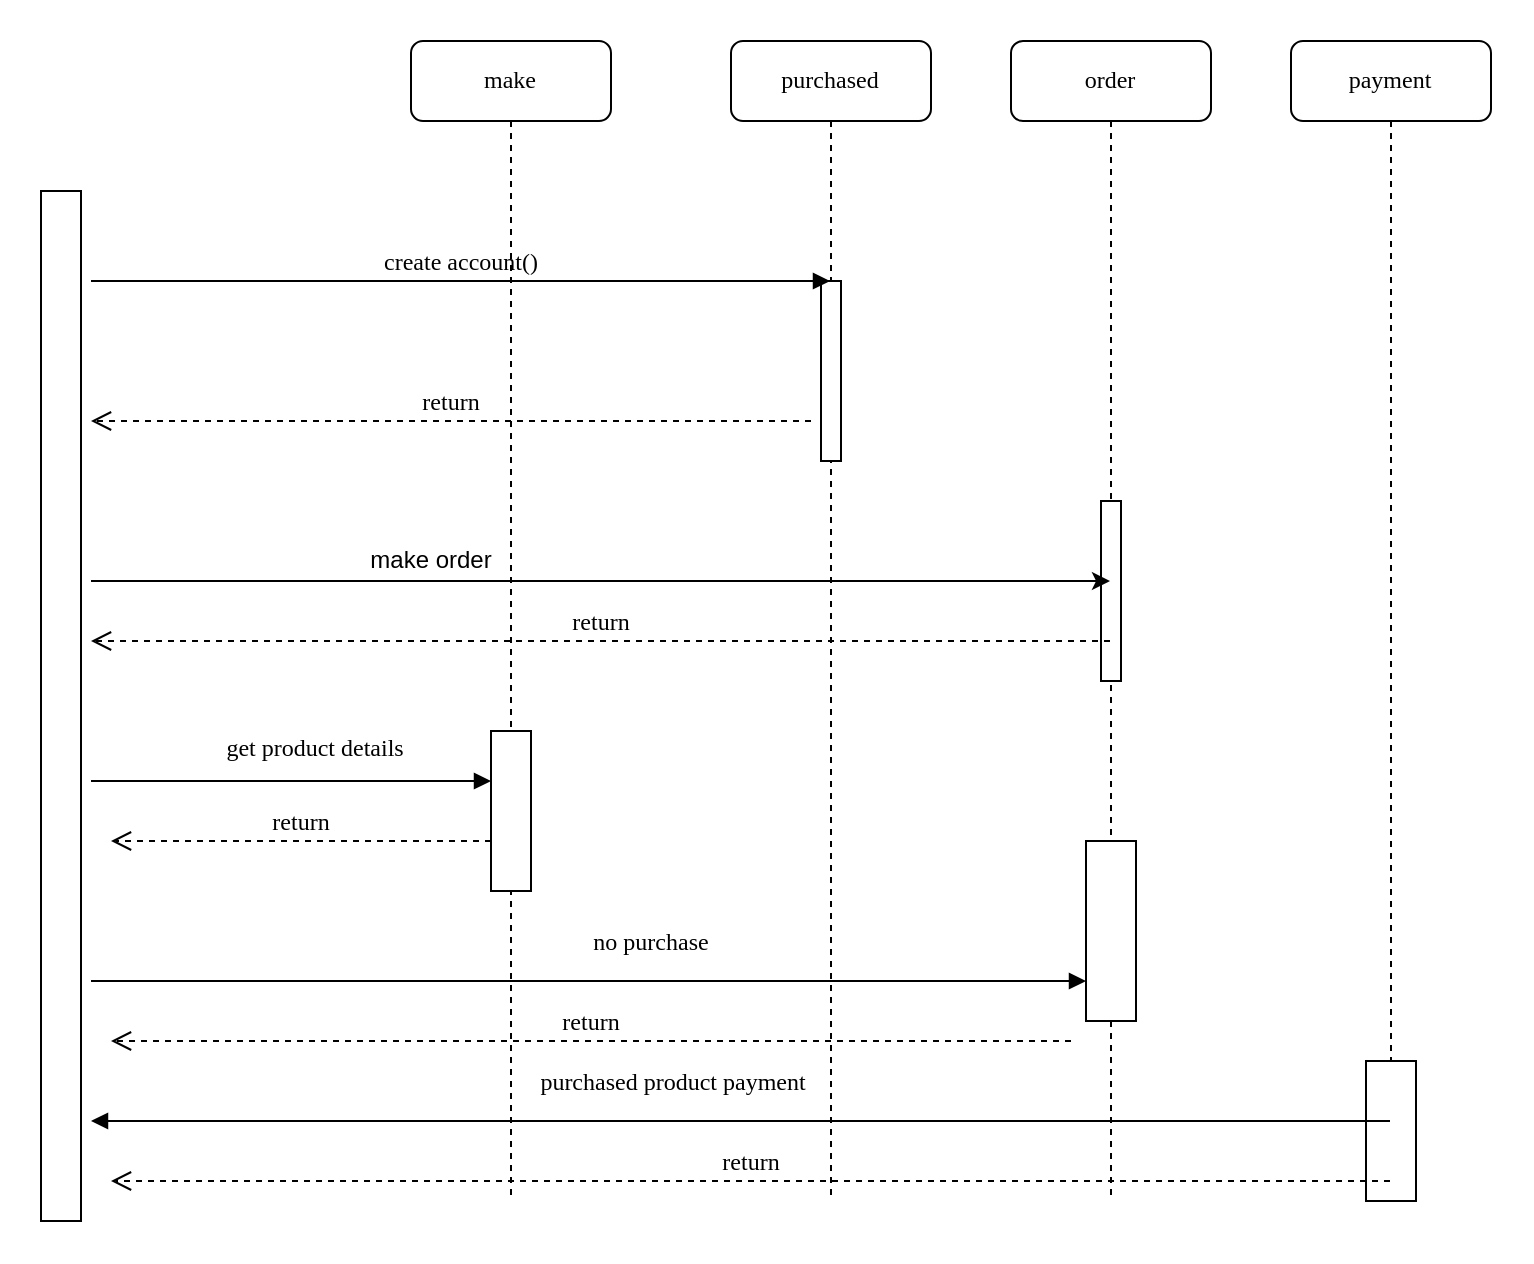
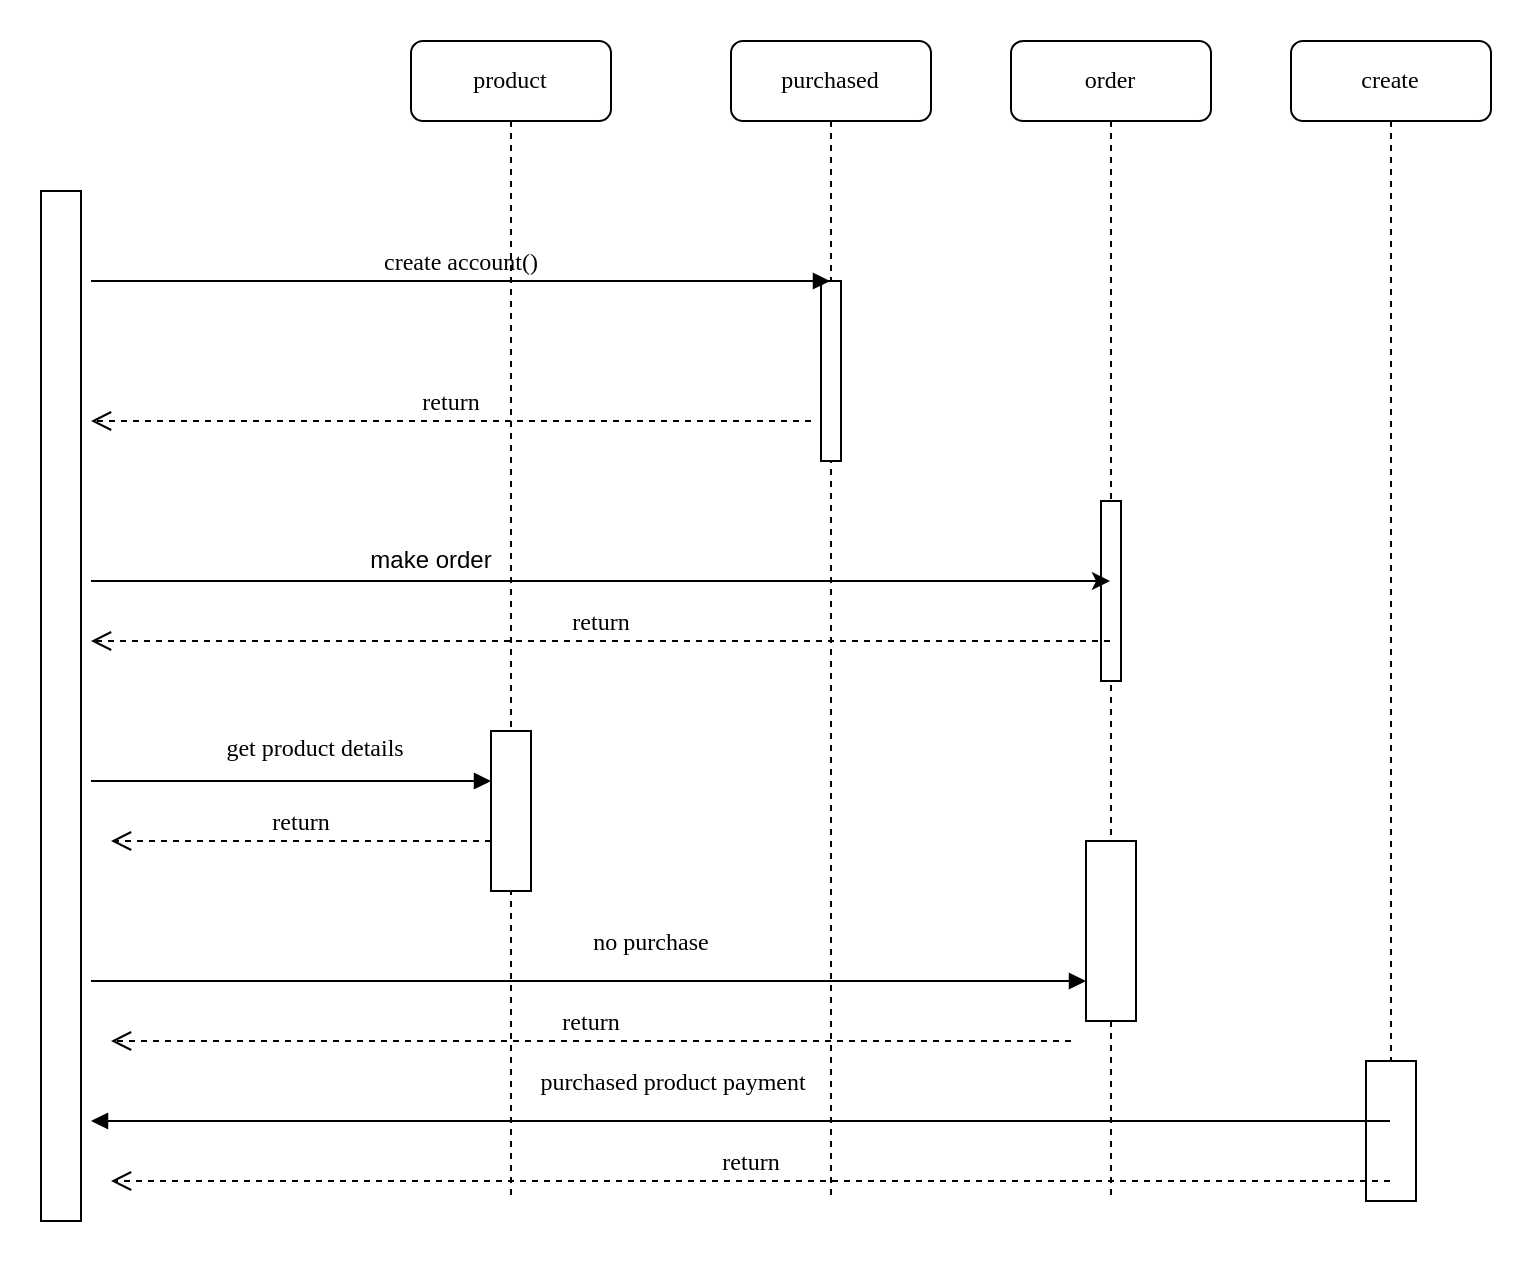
(511, 81) -> (511, 81)
(1391, 81) -> (1391, 81)
